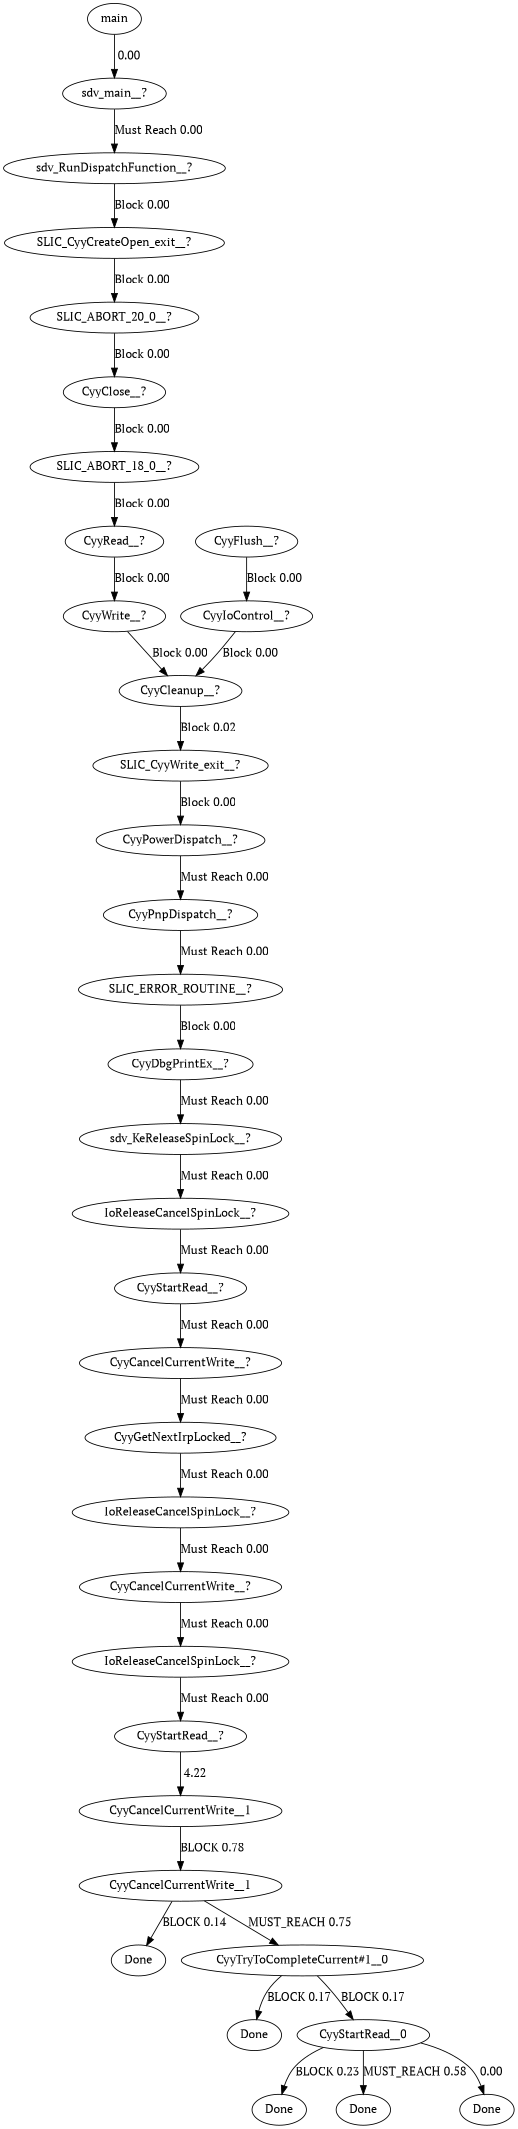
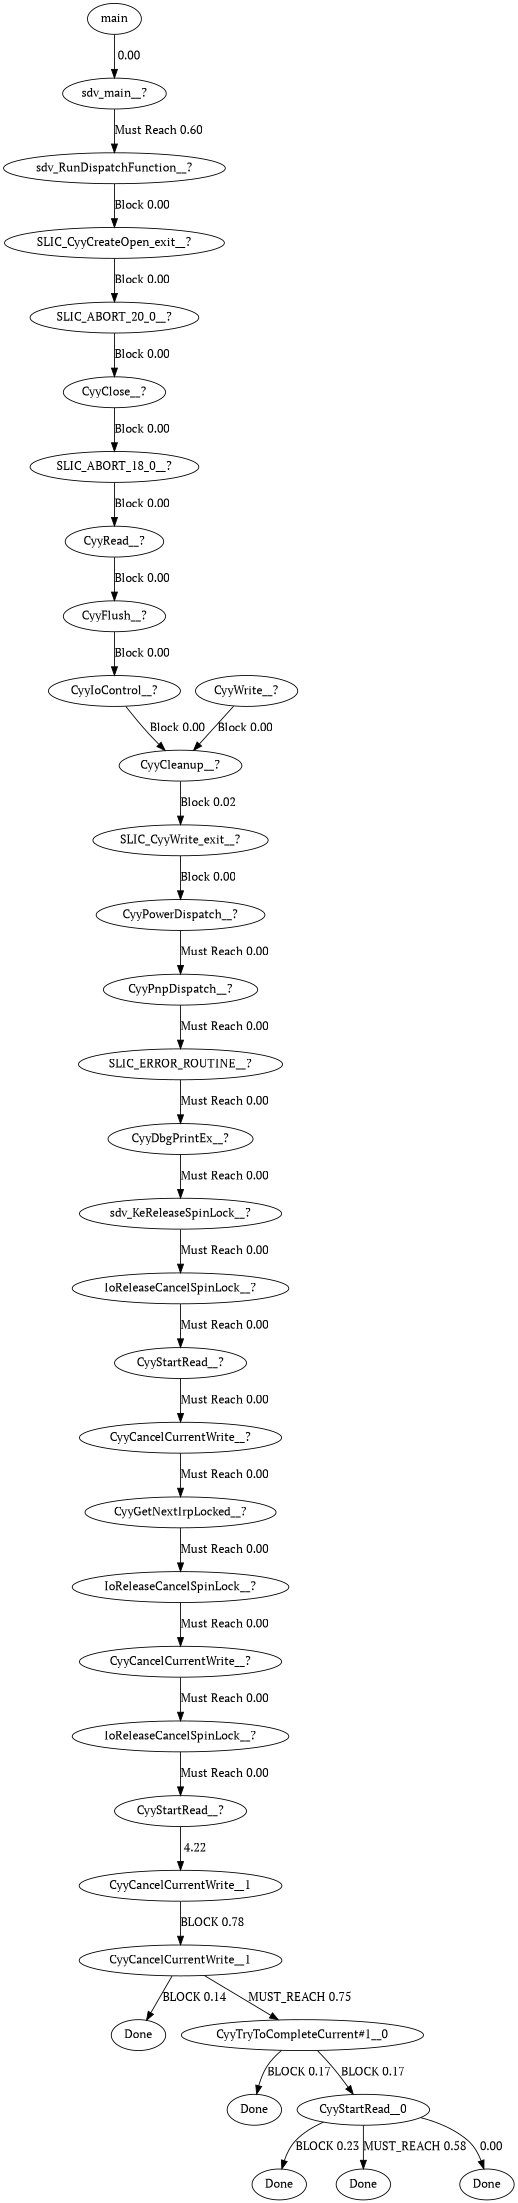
(159, 131) -> (159, 131)
(114, 575) -> (114, 575)
(208, 1027) -> (225, 1102)
